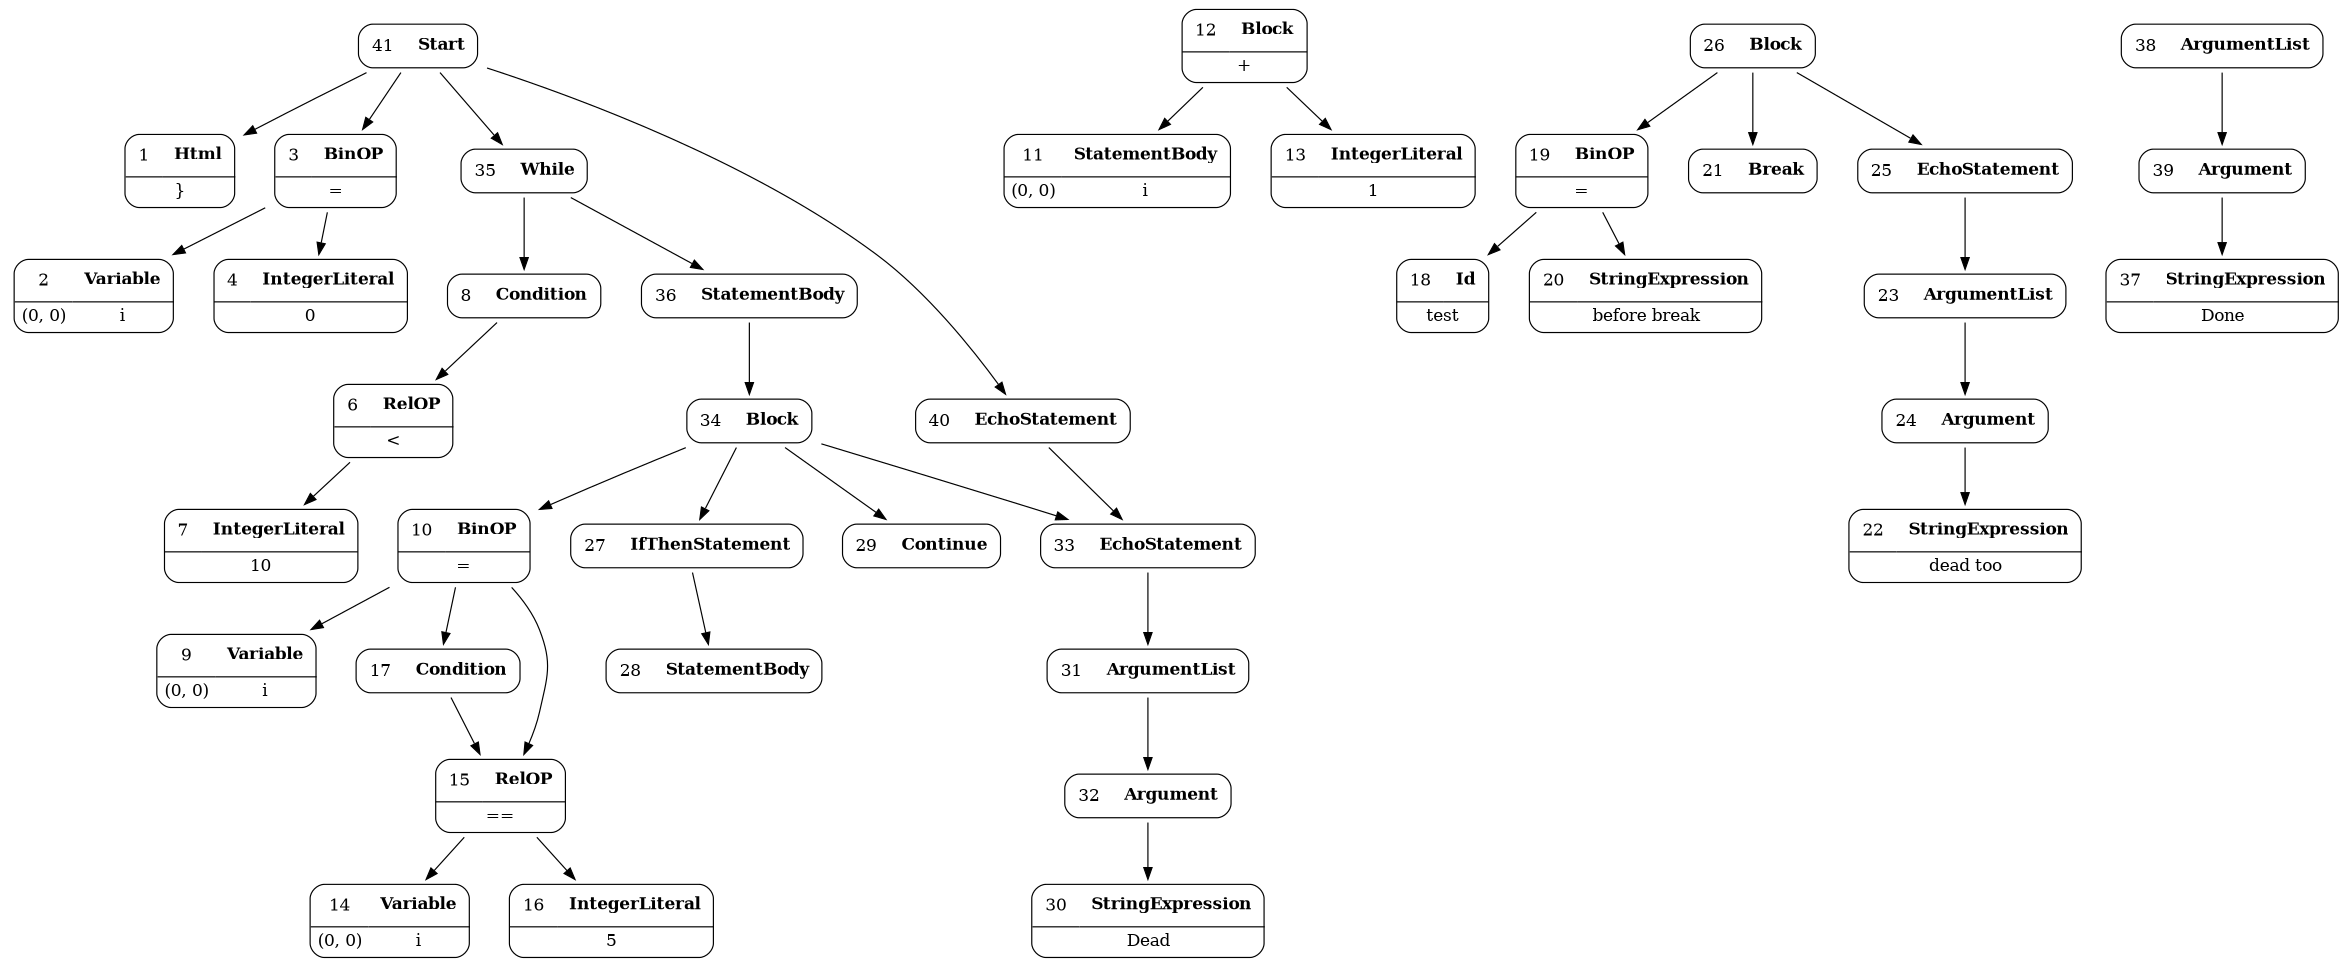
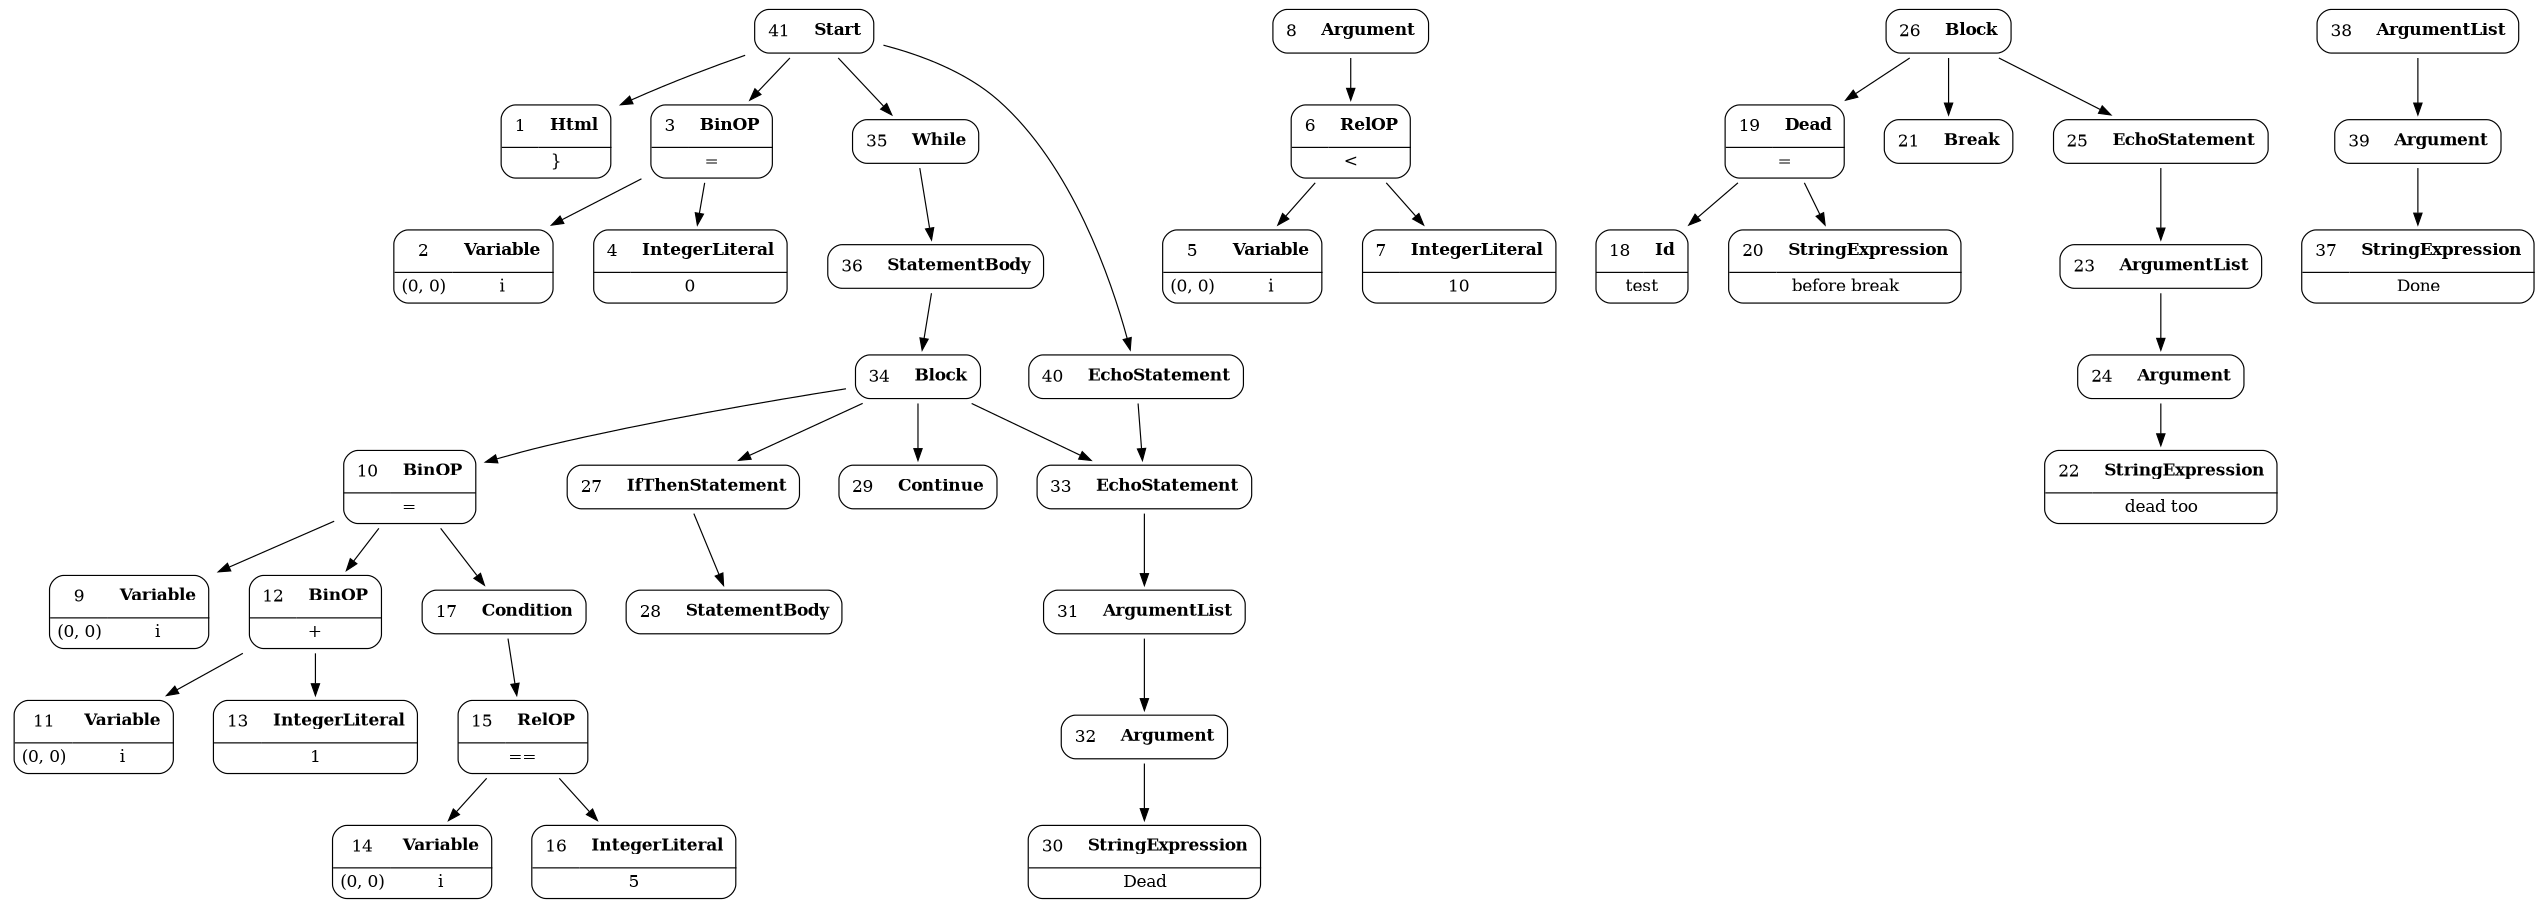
(1268, 29) -> (338, 595)
(1146, 154) -> (123, 720)
(1605, 154) -> (1808, 125)
(524, 227) -> none
none -> (1242, 266)
(542, 295) -> (1368, 30)
(547, 662) -> (366, 545)
